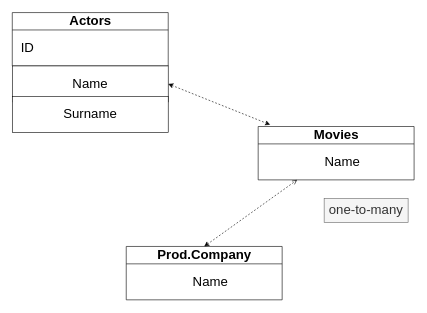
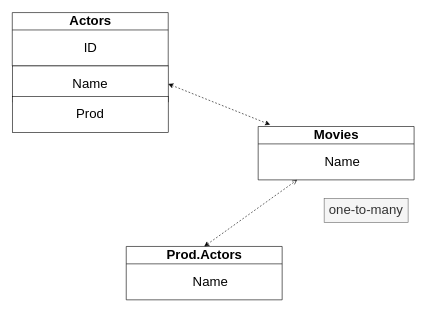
(27, 48) -> (90, 48)
(90, 114) -> (90, 114)
(205, 255) -> (205, 255)
